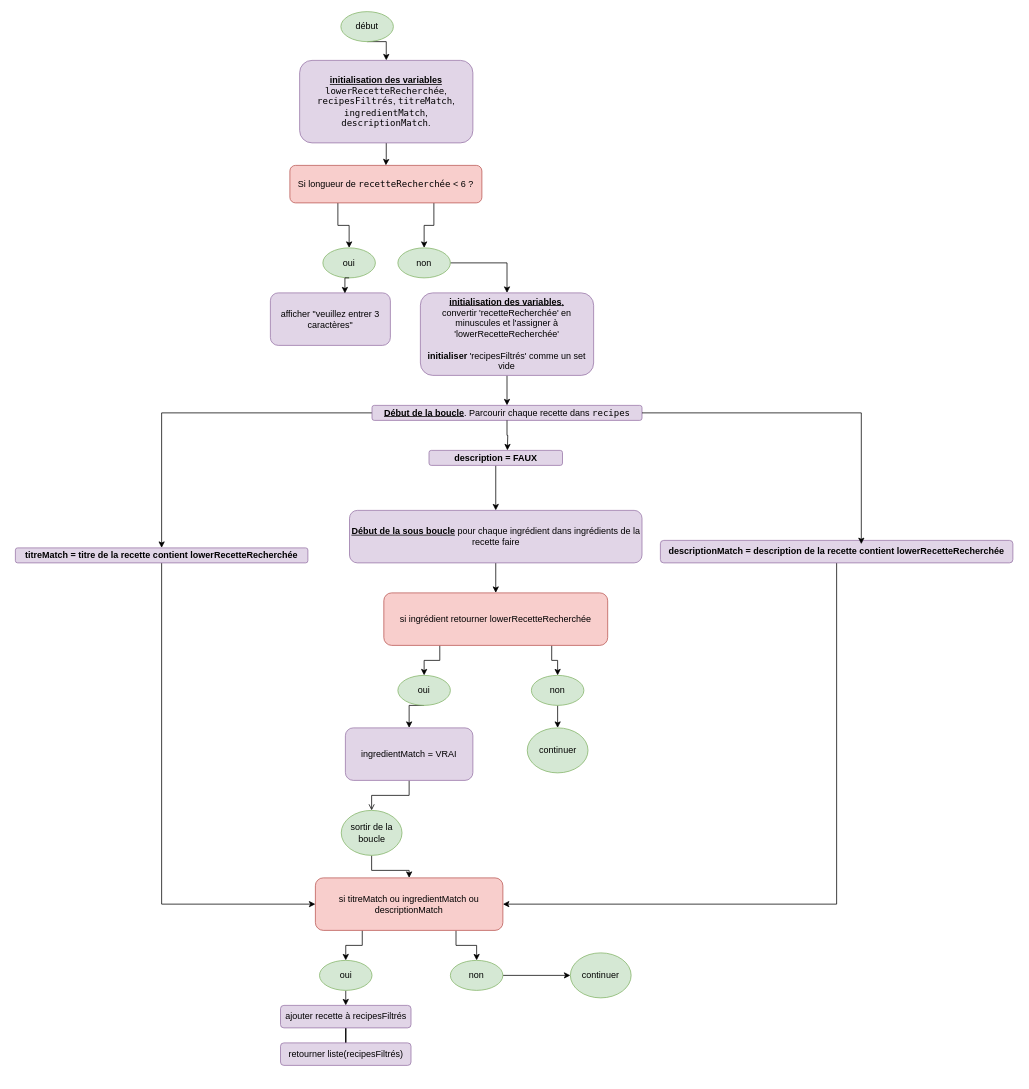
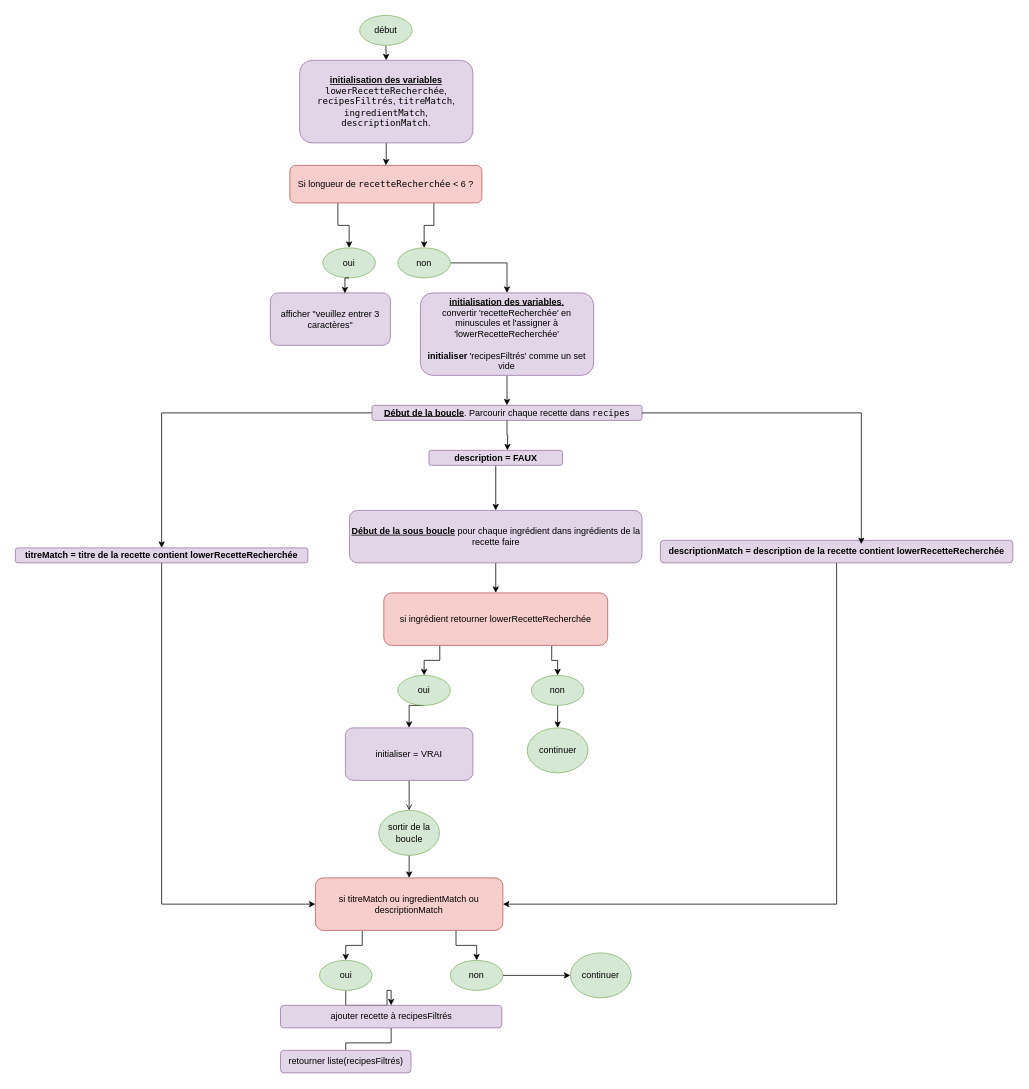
(367, 27) -> (386, 30)
(409, 754) -> (409, 754)
(372, 833) -> (409, 833)
(346, 1017) -> (391, 1017)
(346, 1054) -> (346, 1062)
